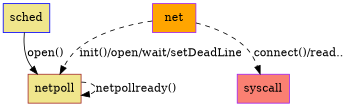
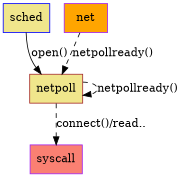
(232, 37) -> (56, 120)
(161, 53) -> (113, 53)
